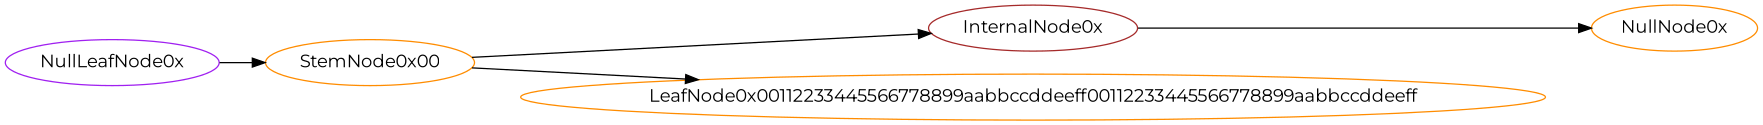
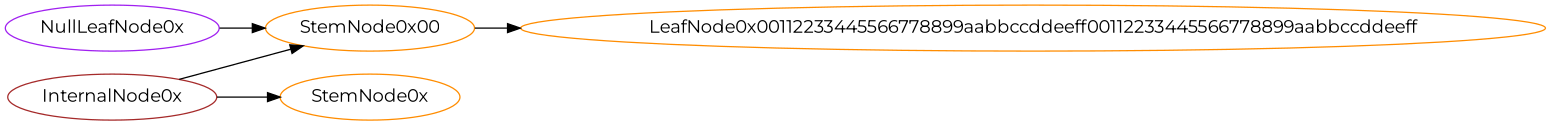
(1675, 28) -> (370, 97)
(695, 46) -> (235, 64)
